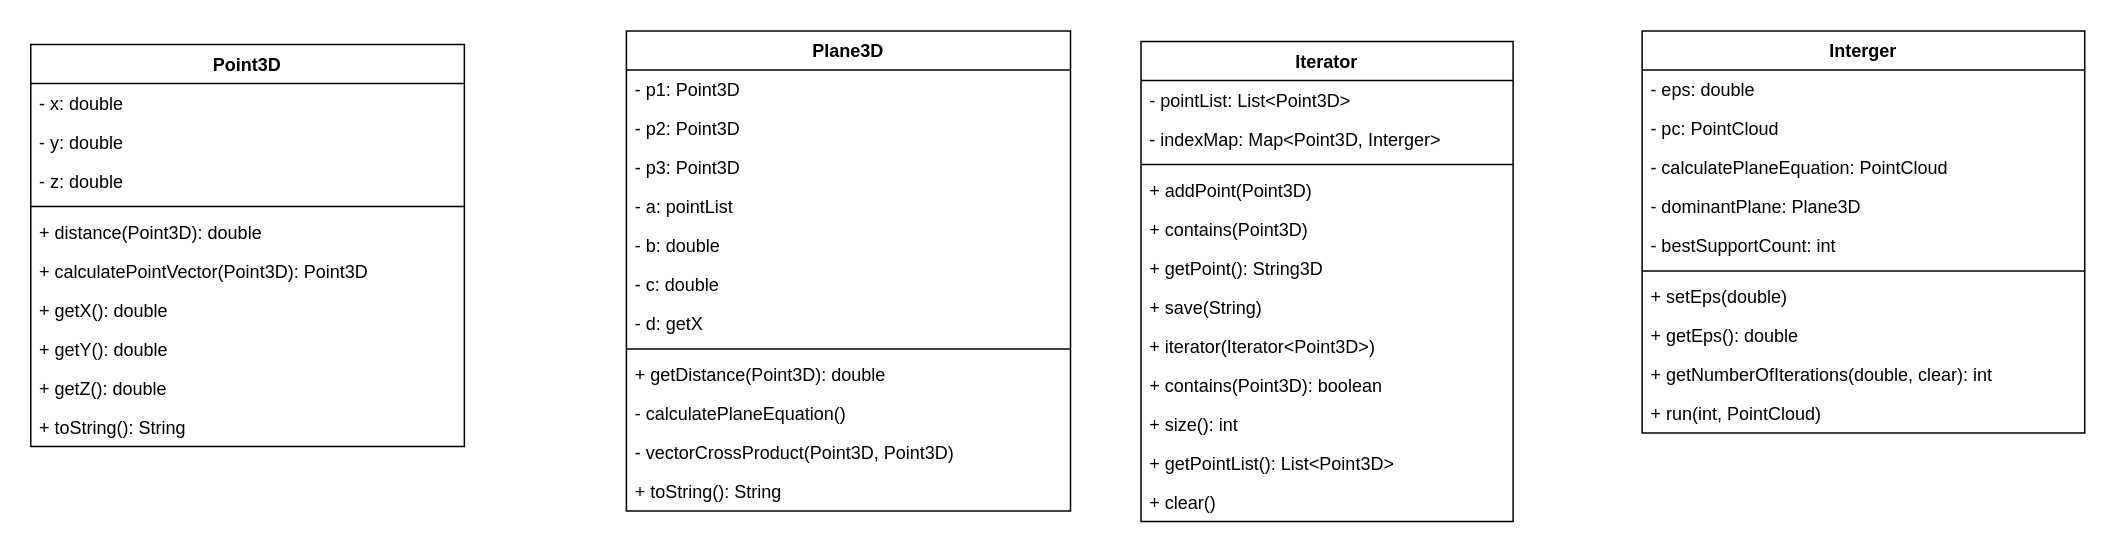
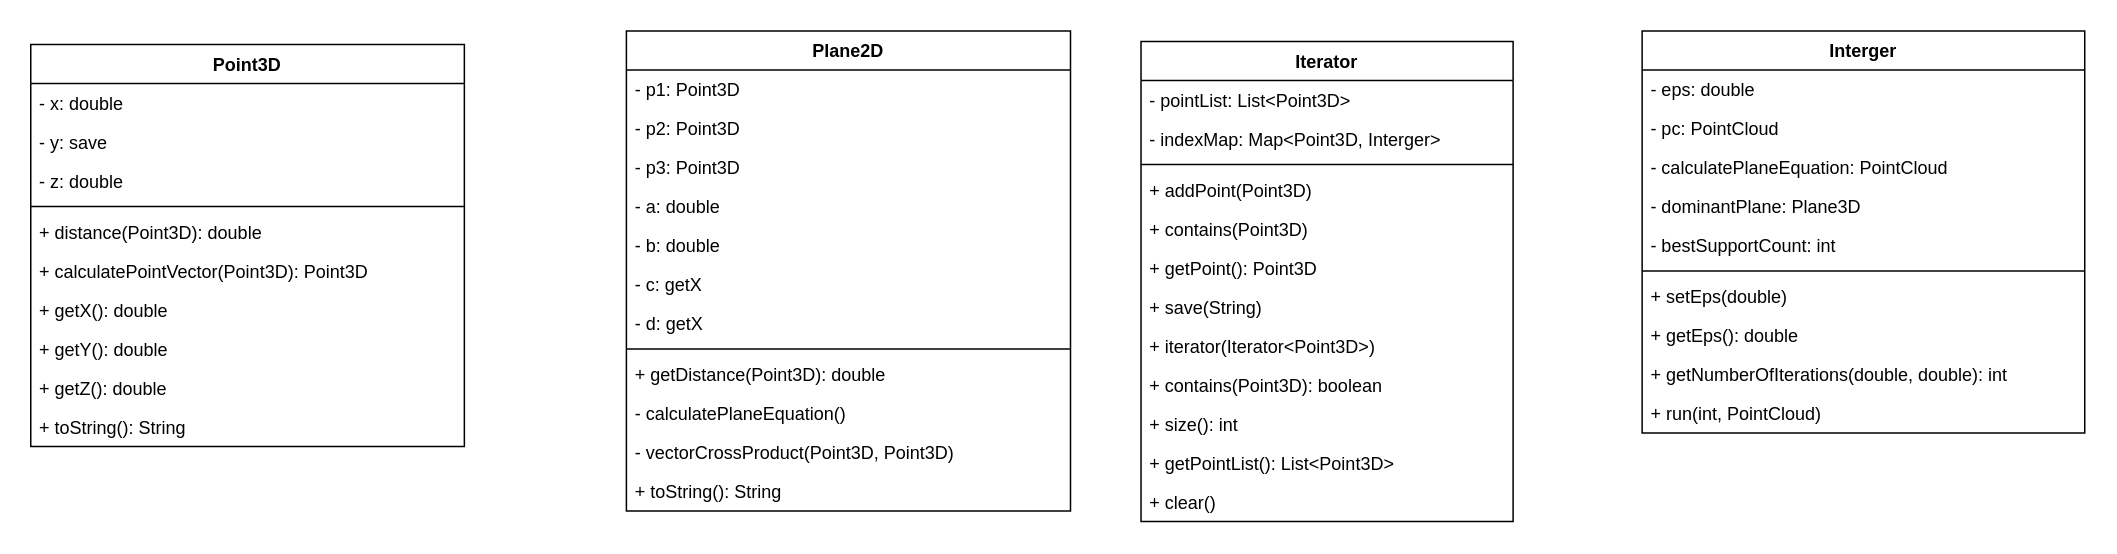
(848, 51) -> (848, 51)
(85, 143) -> (77, 143)
(693, 207) -> (681, 207)
(1248, 269) -> (1243, 269)
(681, 285) -> (673, 285)
(1846, 375) -> (1851, 375)
